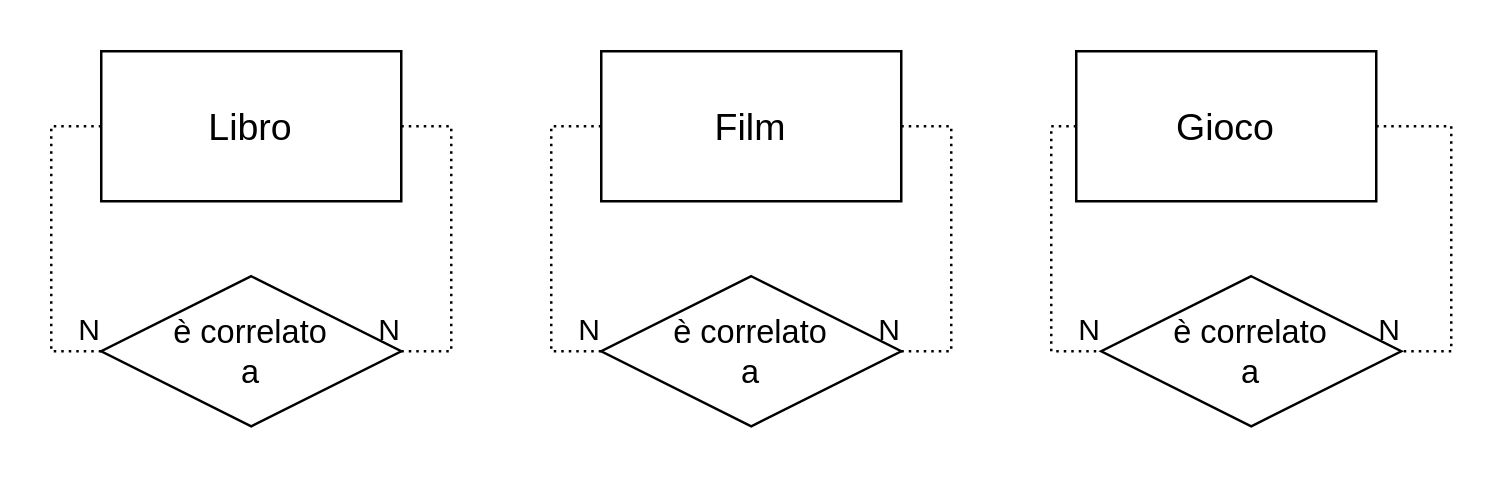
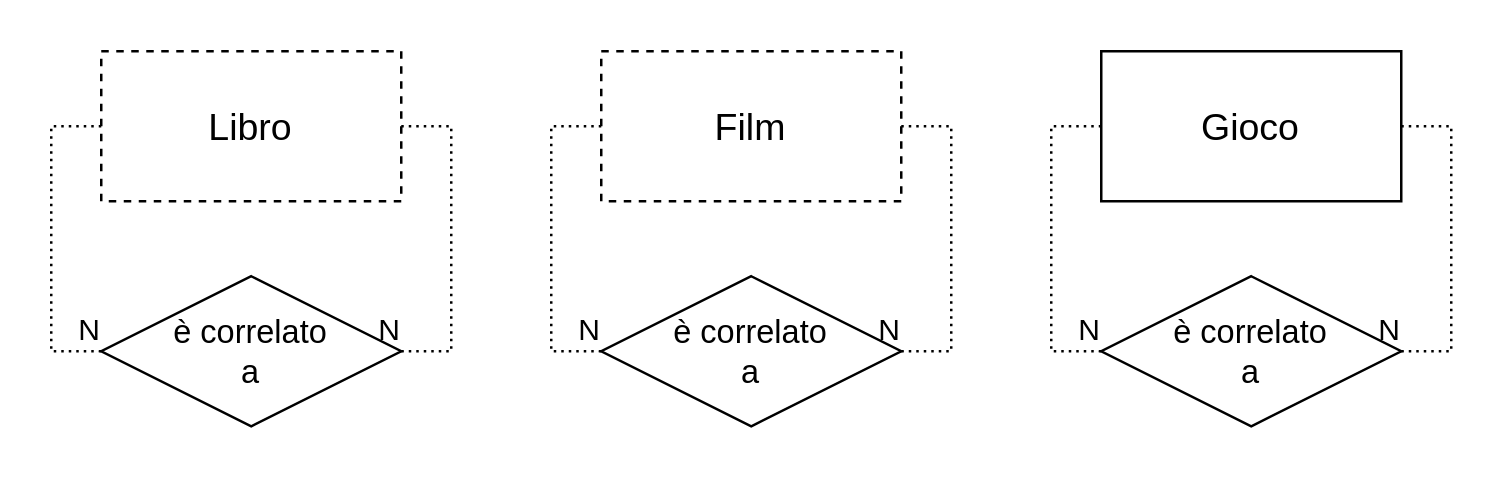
(251, 126) -> (251, 126)
(751, 126) -> (751, 126)
(1226, 126) -> (1251, 126)
